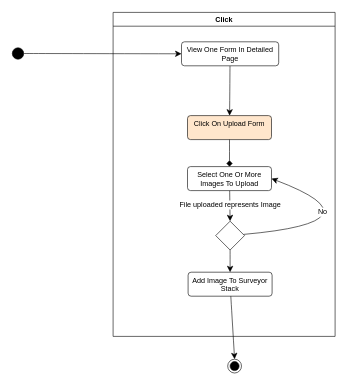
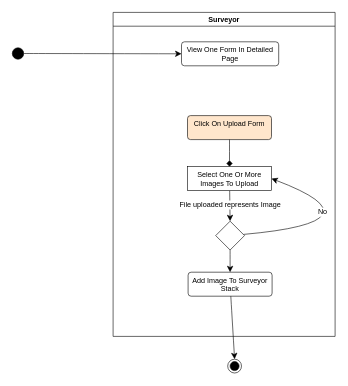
(224, 20) -> (224, 20)
(230, 108) -> none
(230, 179) -> (230, 179)
